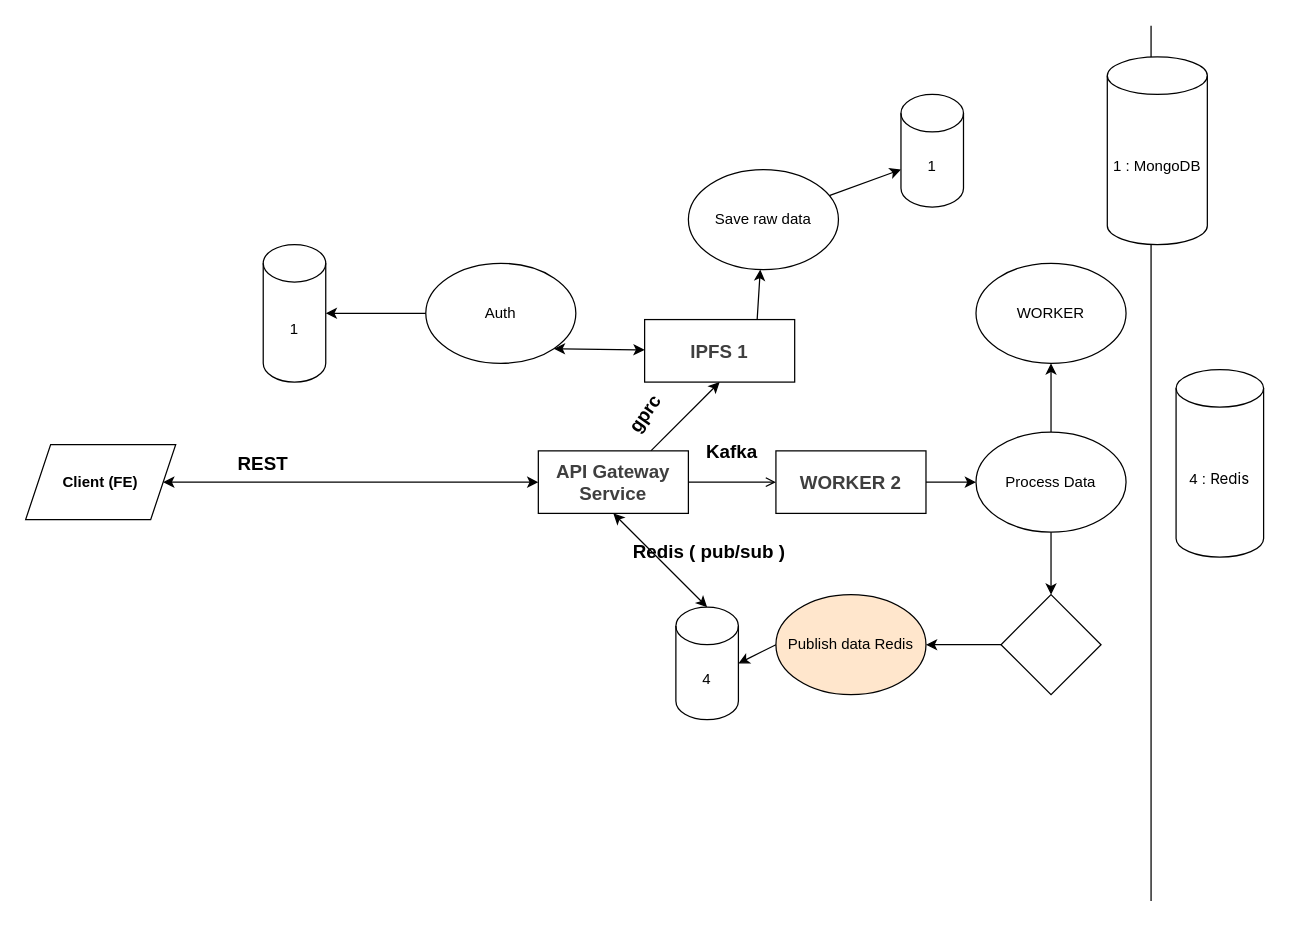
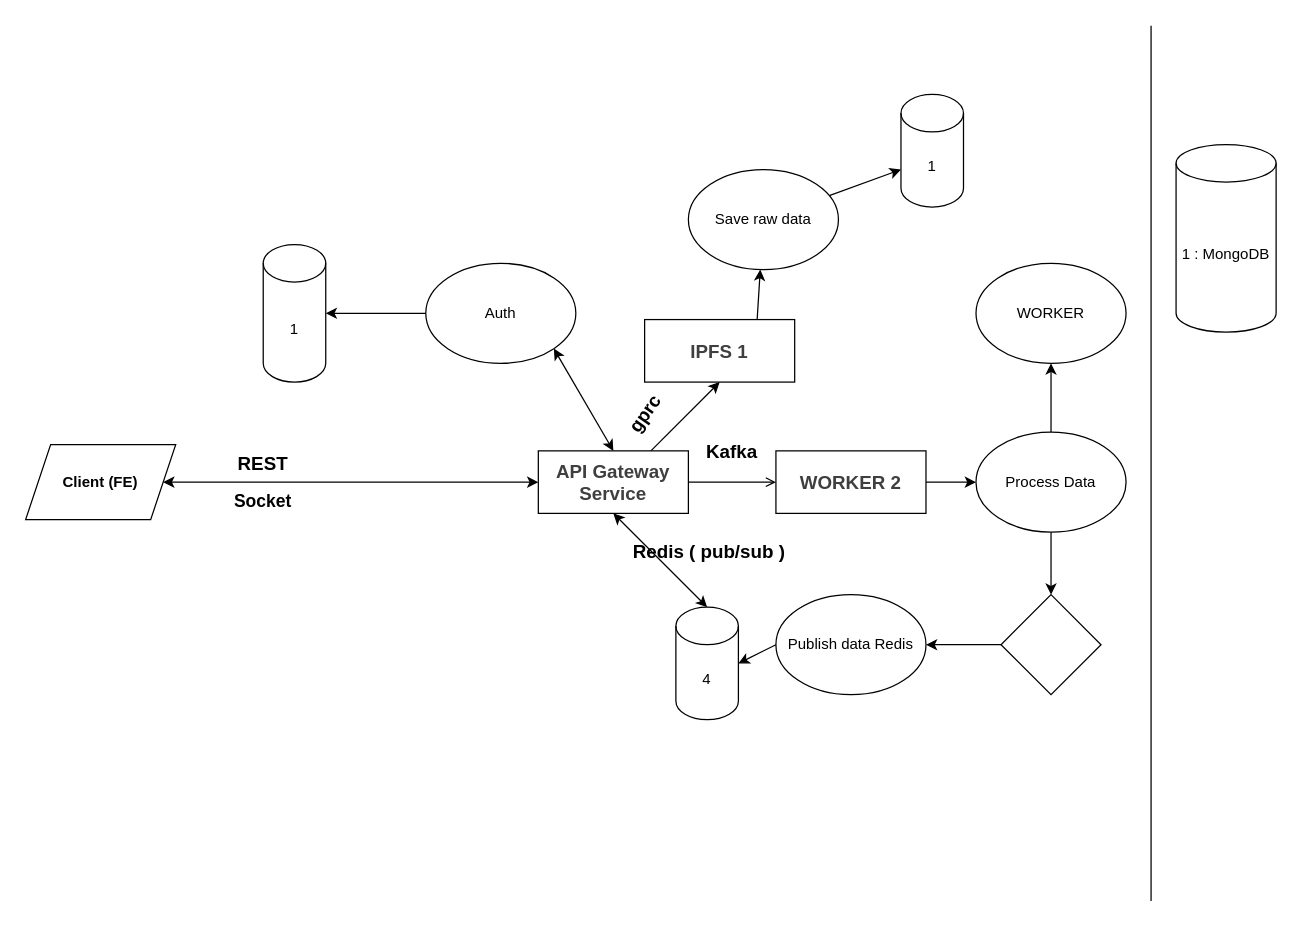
(1157, 151) -> (1226, 238)
(599, 349) -> (583, 400)
(1219, 463) -> none
none -> (263, 501)
(851, 644) -> (851, 644)
